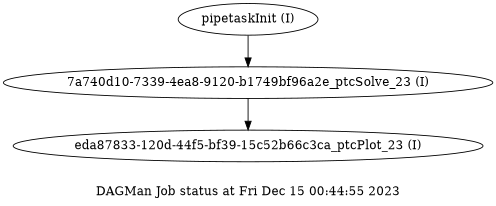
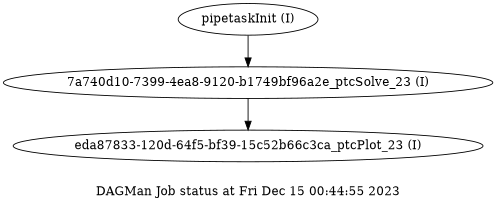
(248, 83) -> (248, 83)
(248, 146) -> (248, 146)
